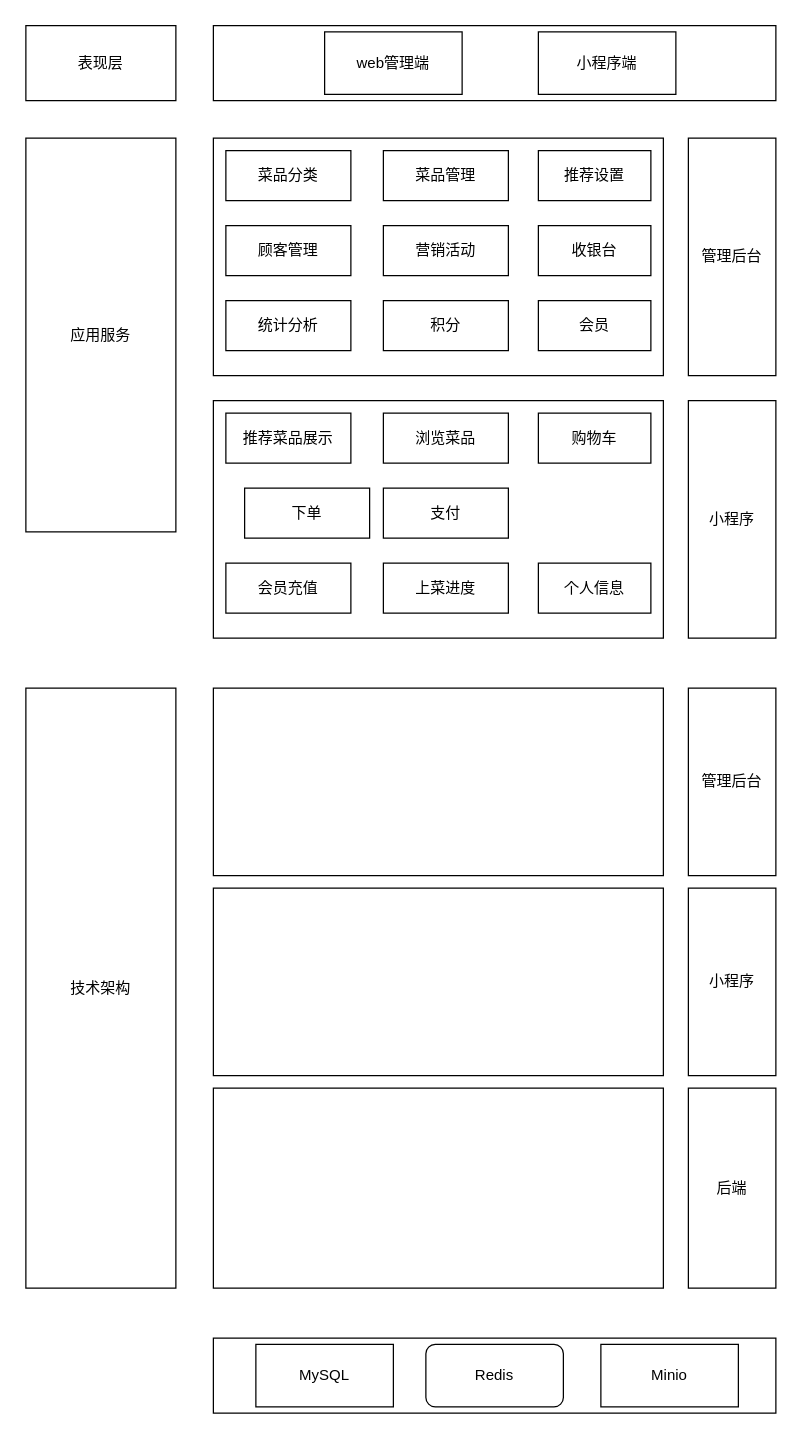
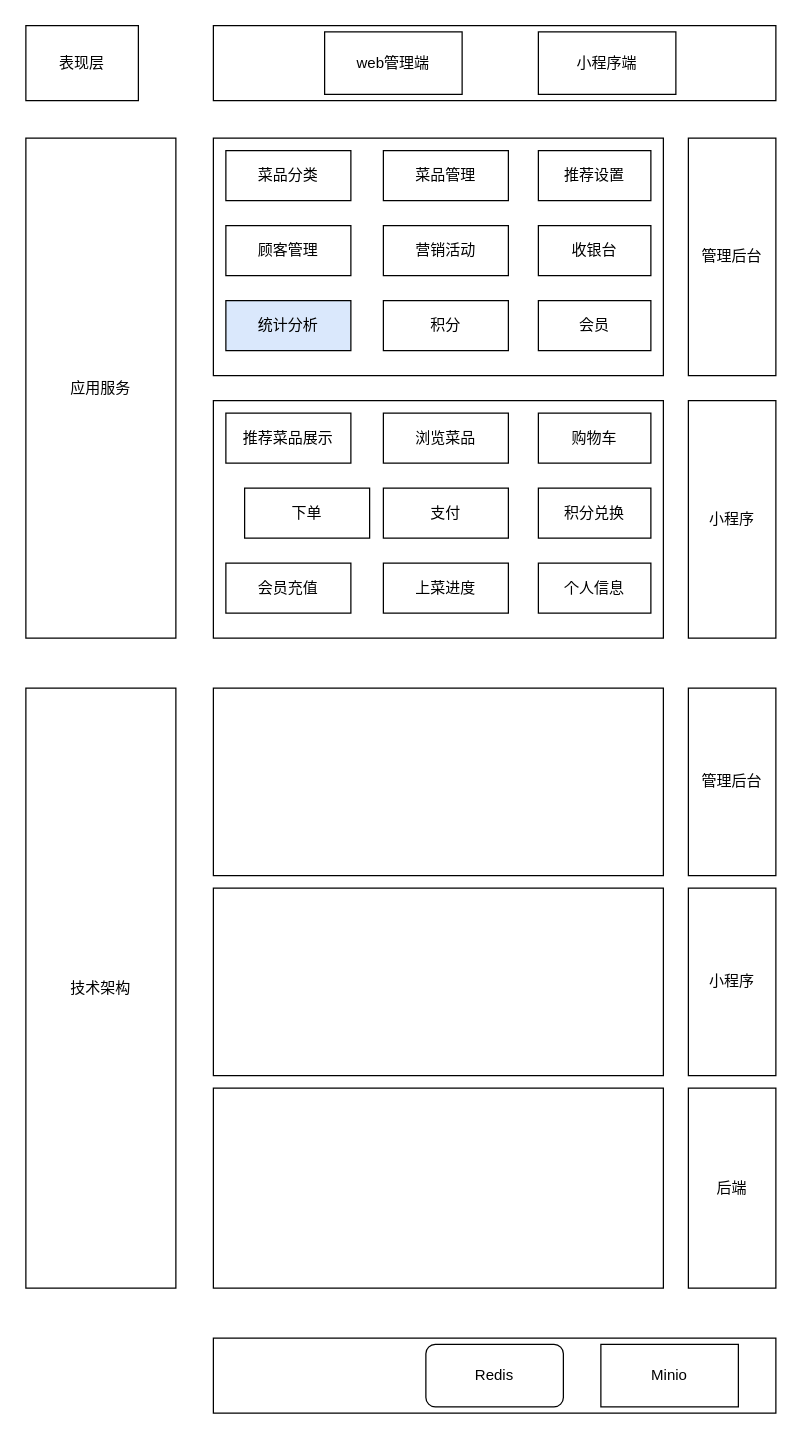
(101, 63) -> (82, 63)
(288, 326) -> (288, 326)
(101, 335) -> (101, 388)
none -> (594, 513)
(324, 1376) -> none
